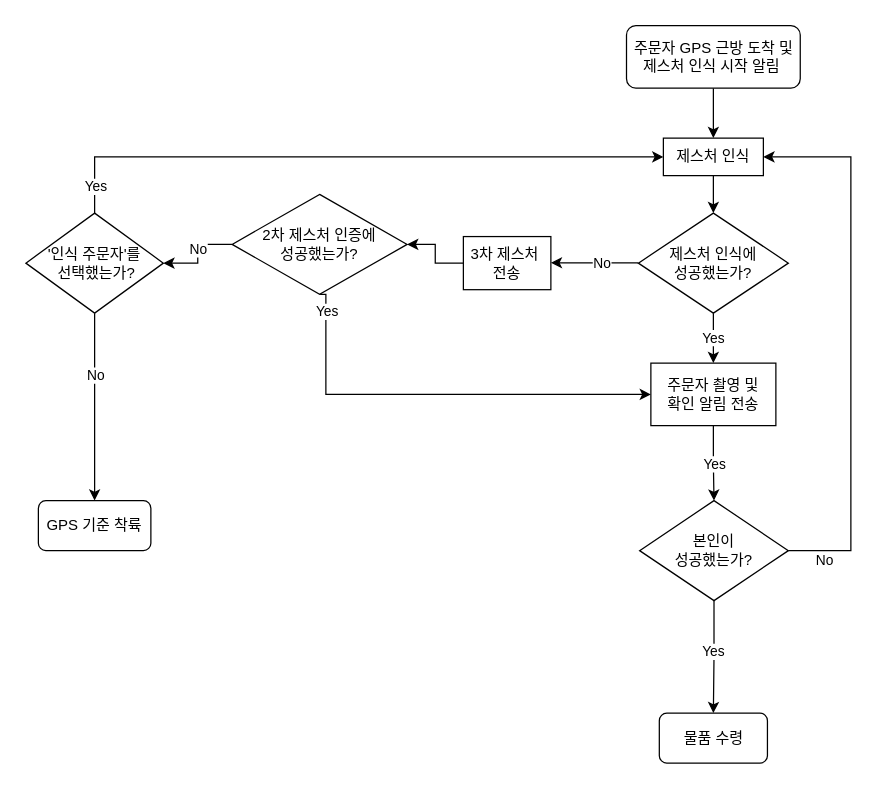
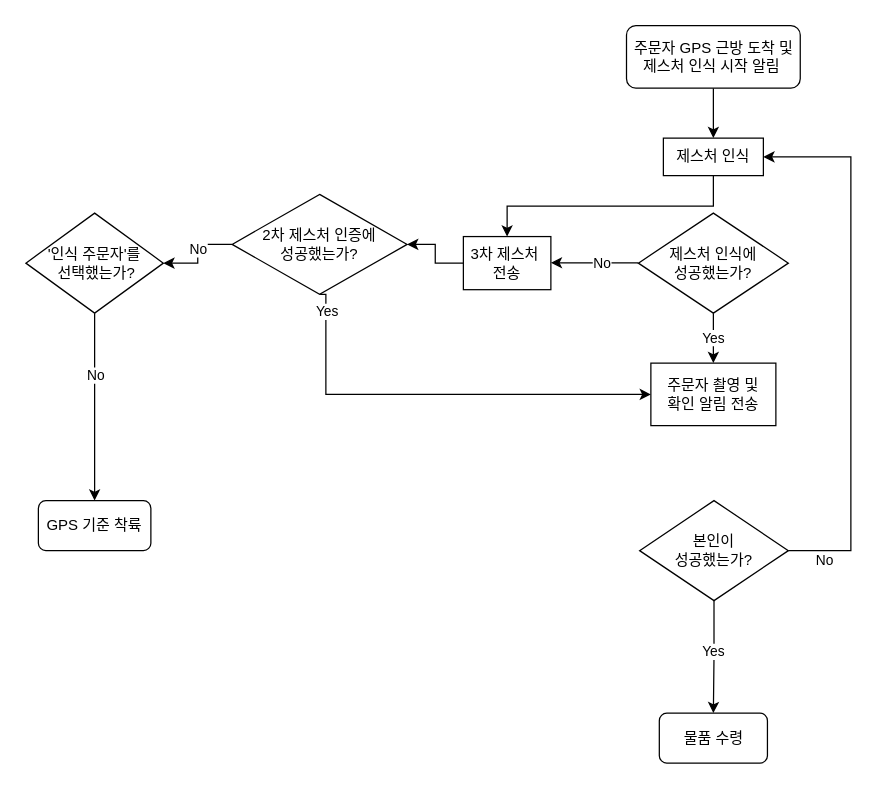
(347, 157) -> none
(713, 203) -> (602, 206)
(713, 459) -> none
